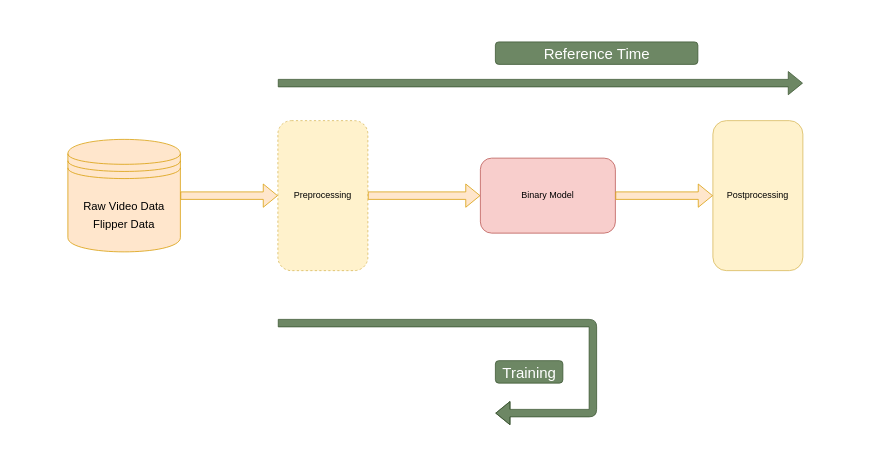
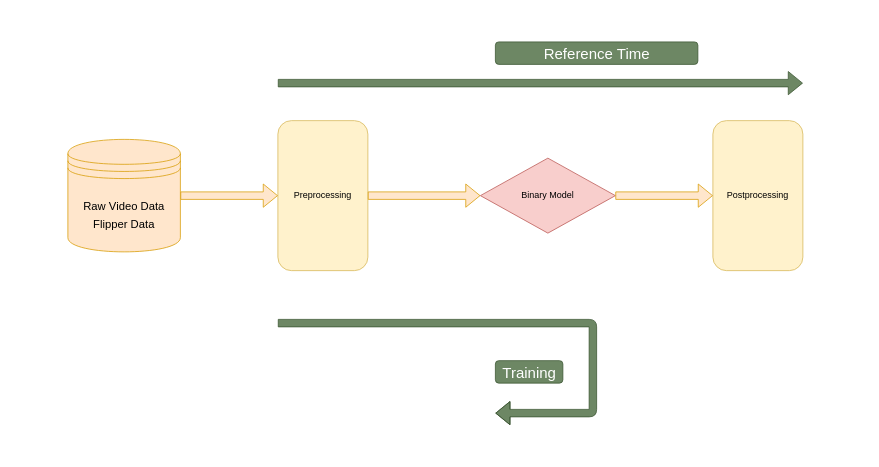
(323, 195) -> (323, 195)
(548, 195) -> (548, 195)
